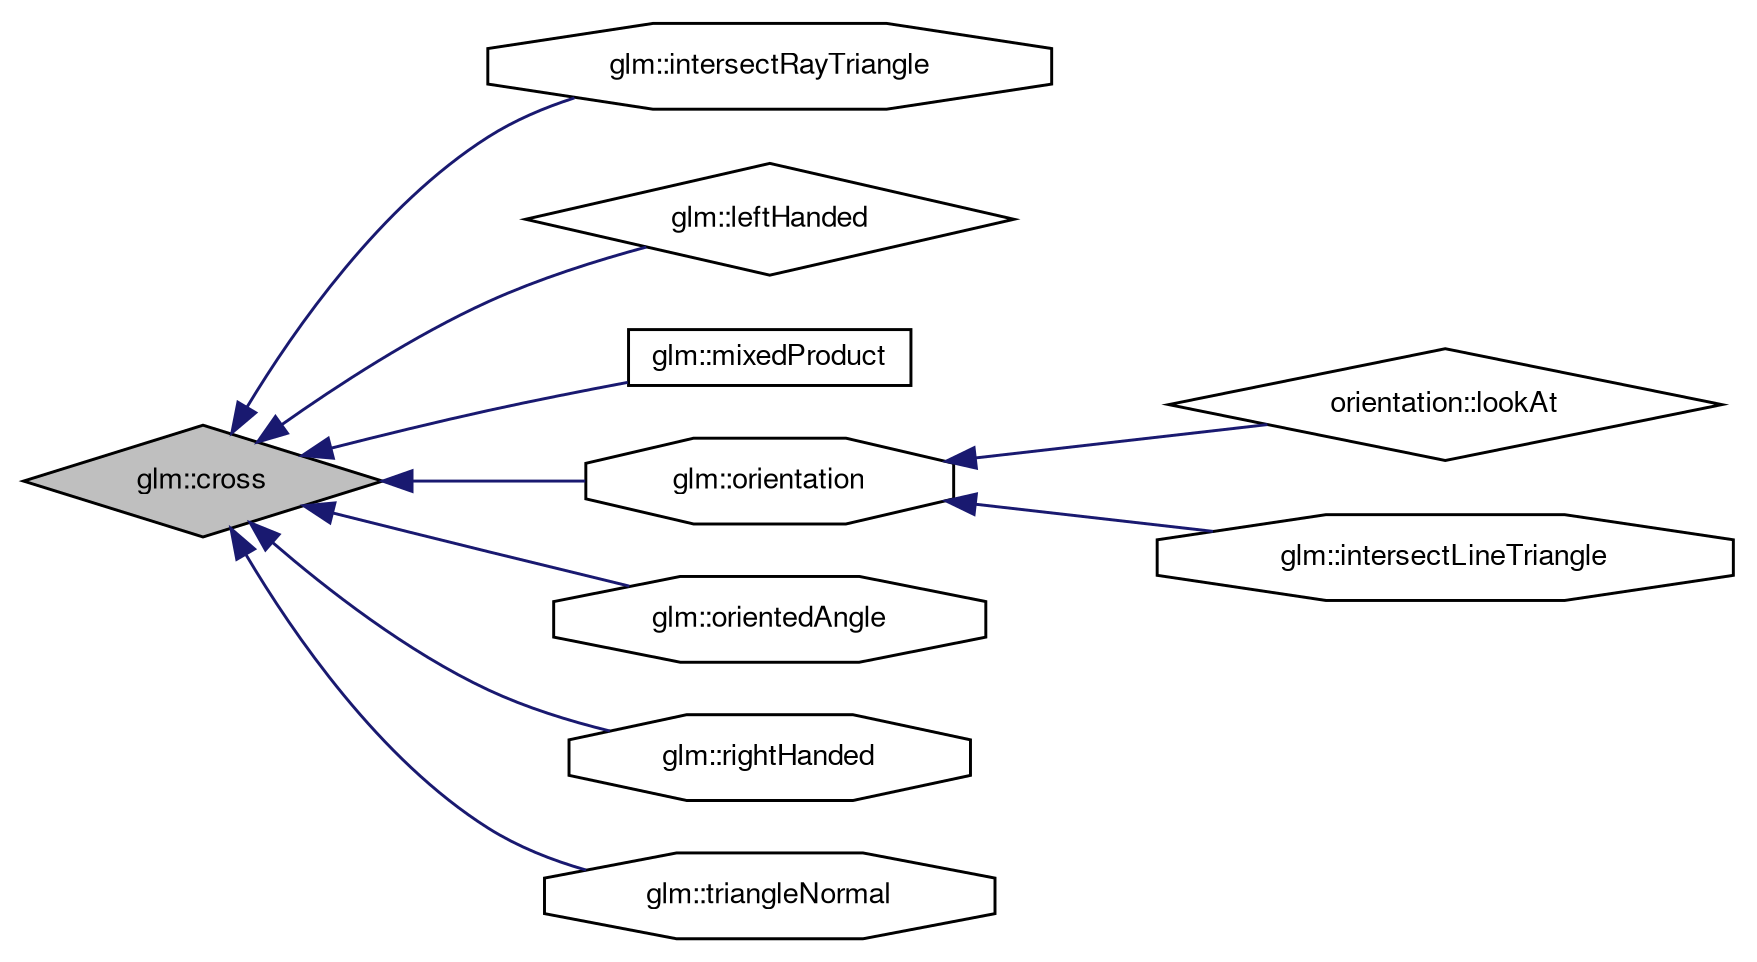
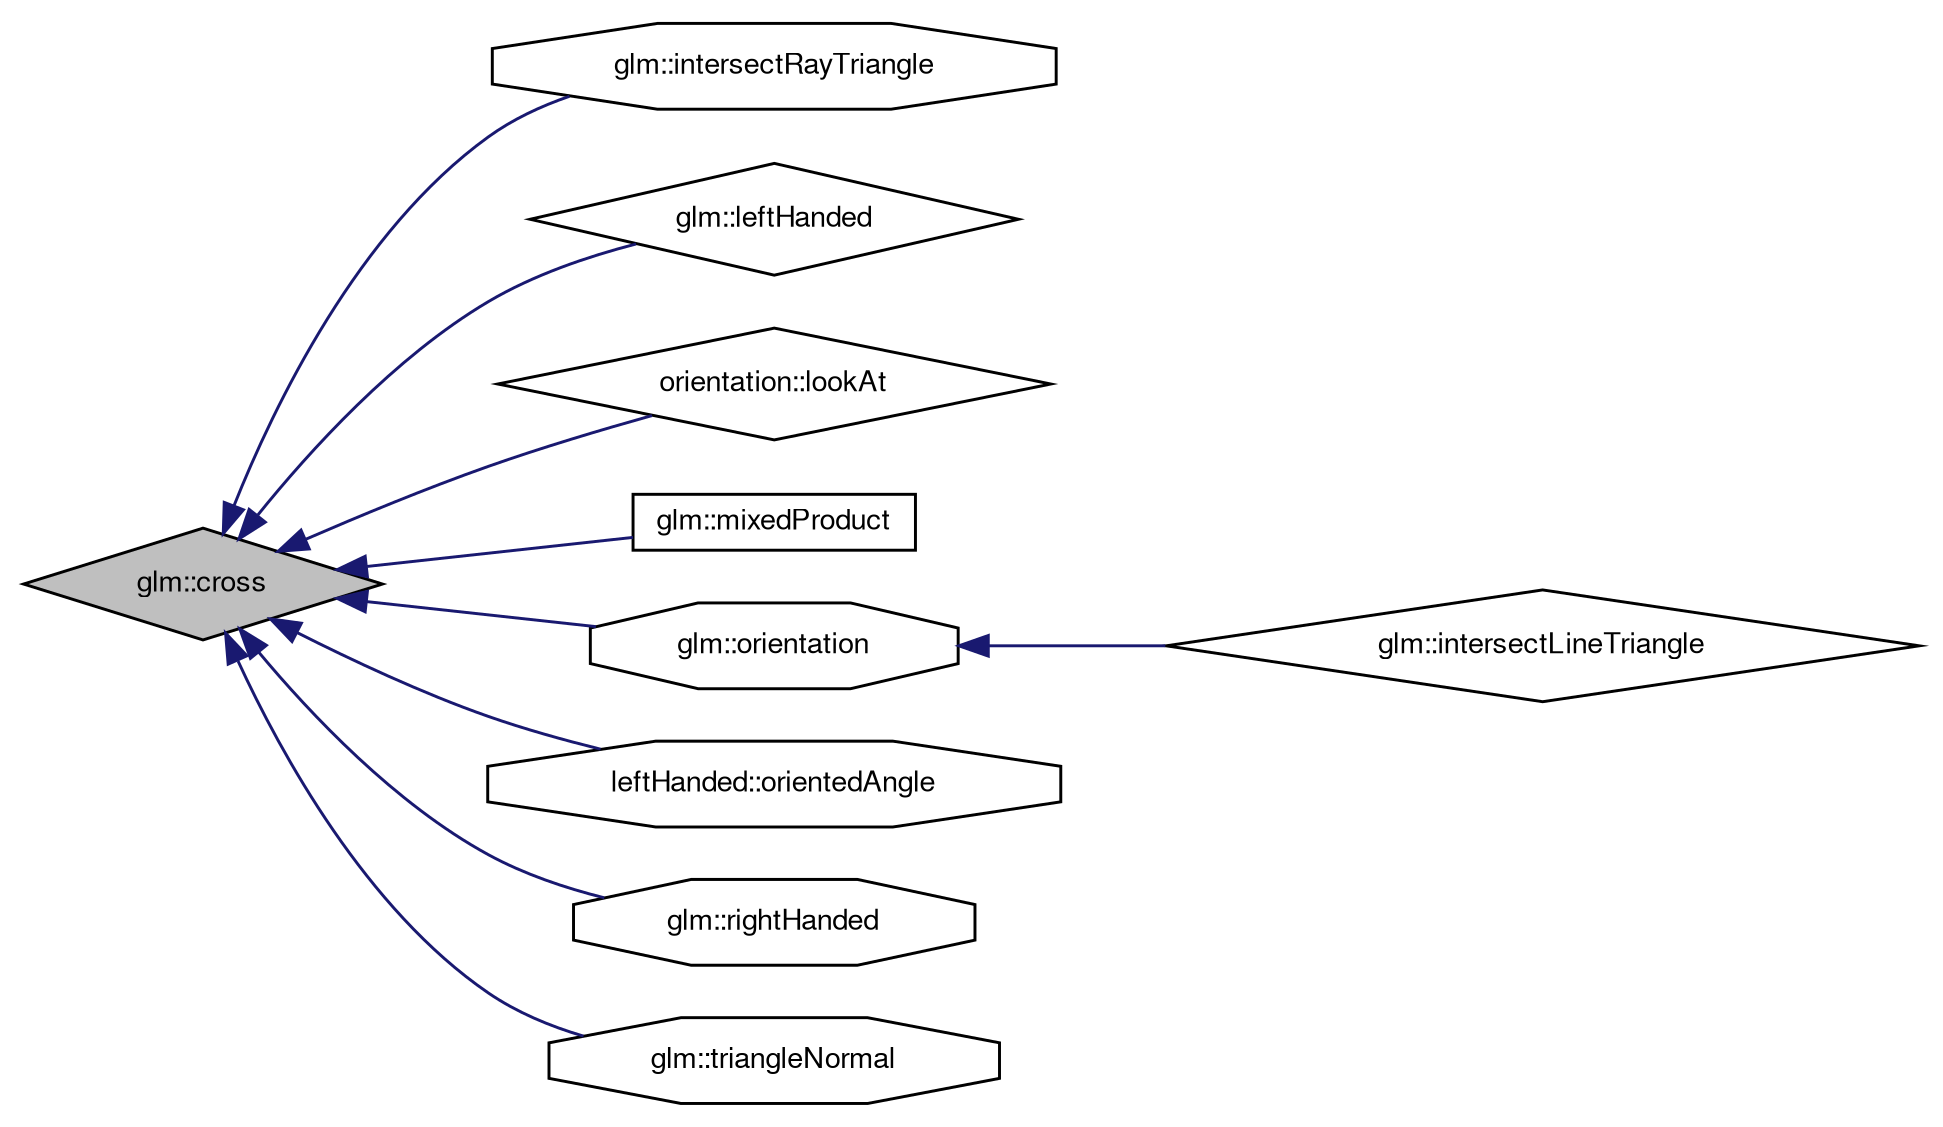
(1122, 441) -> (476, 471)
(1445, 558) -> (1543, 646)
(770, 619) -> (774, 784)
